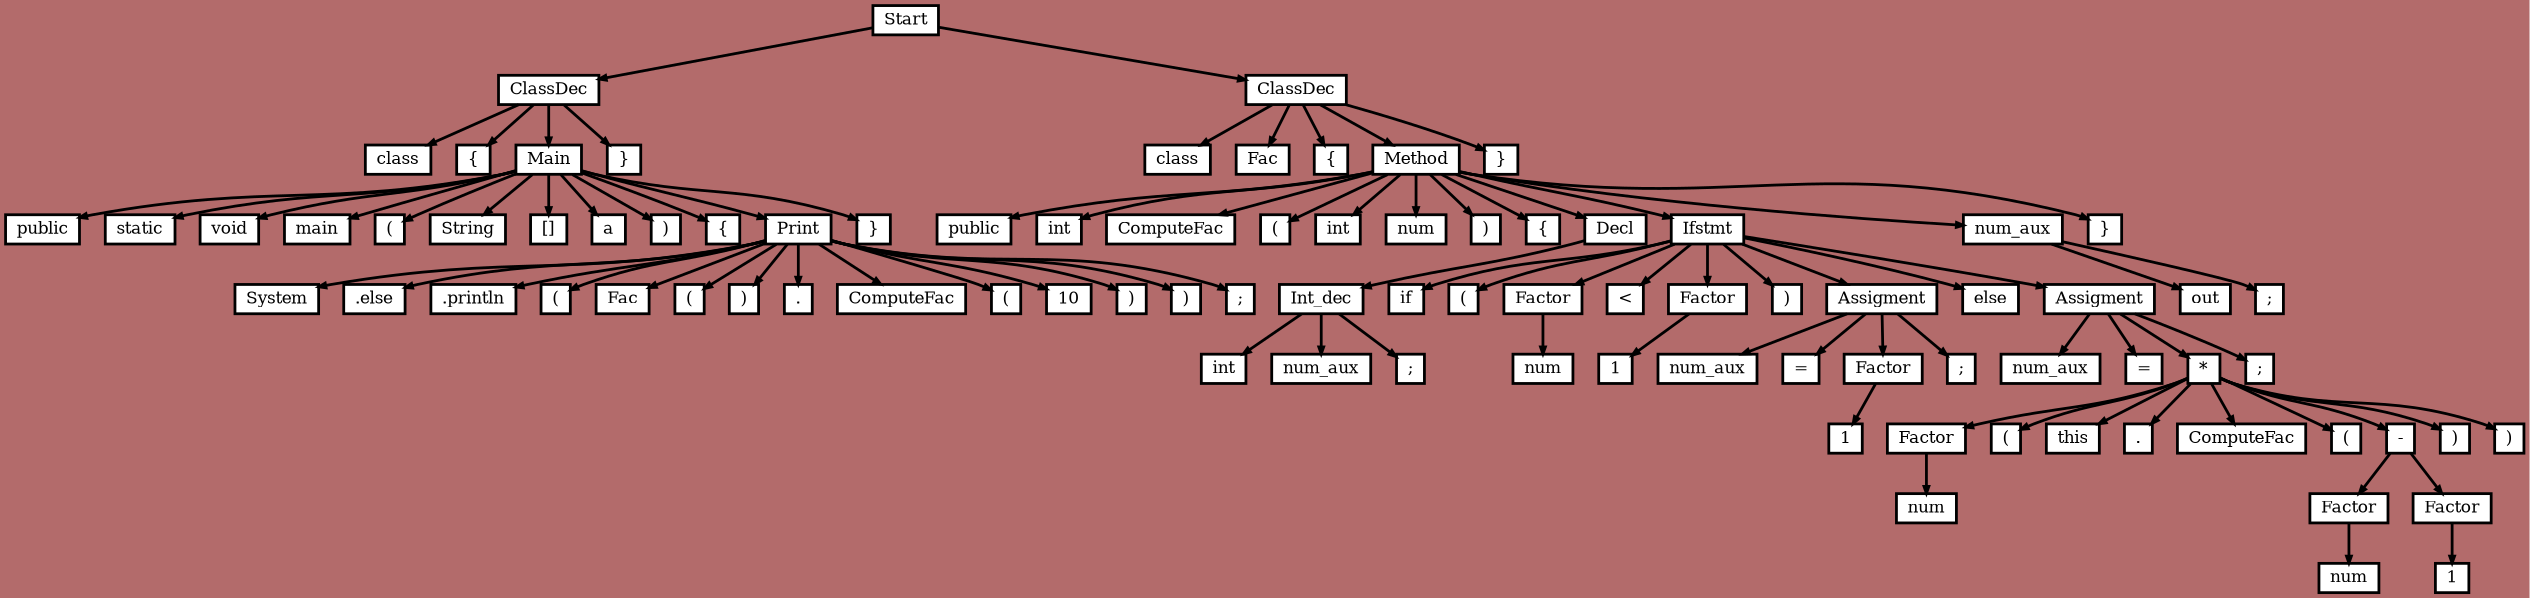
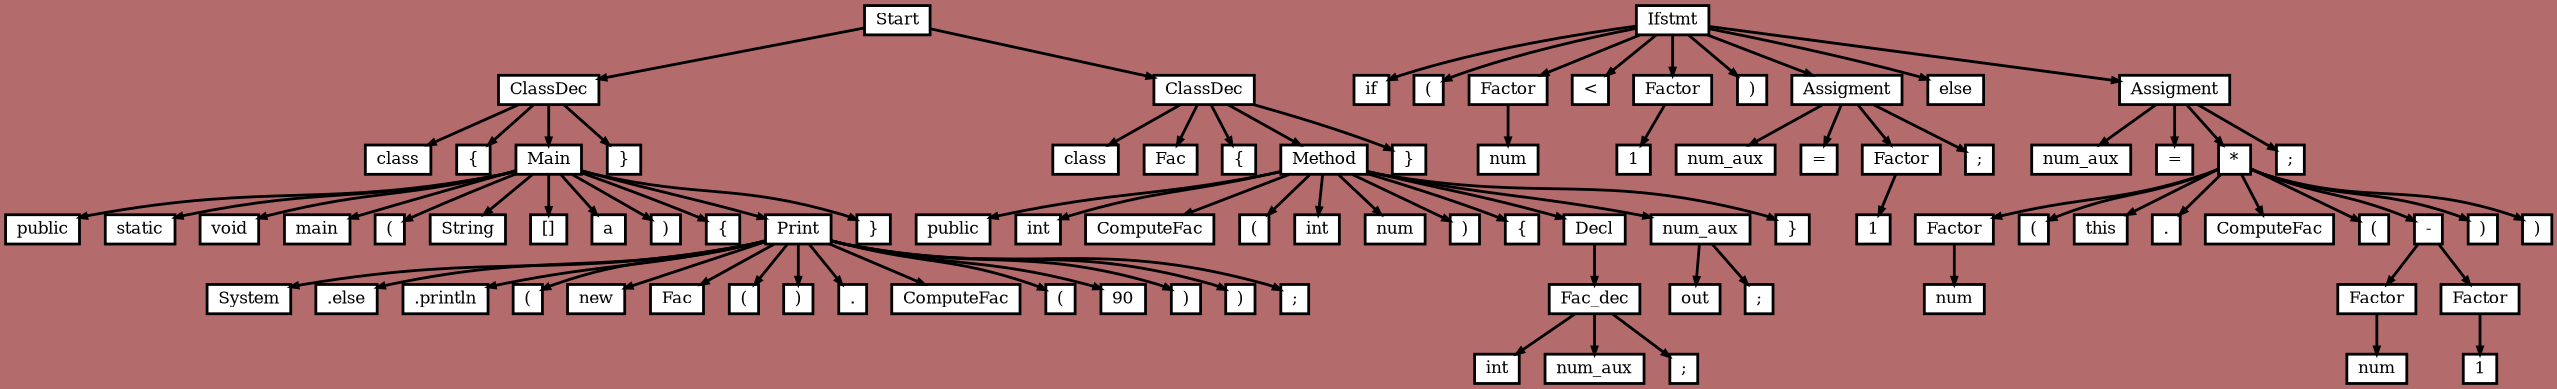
(1603, 202) -> none
none -> (596, 299)
(1069, 299) -> (1123, 299)
(1321, 299) -> (1595, 299)
